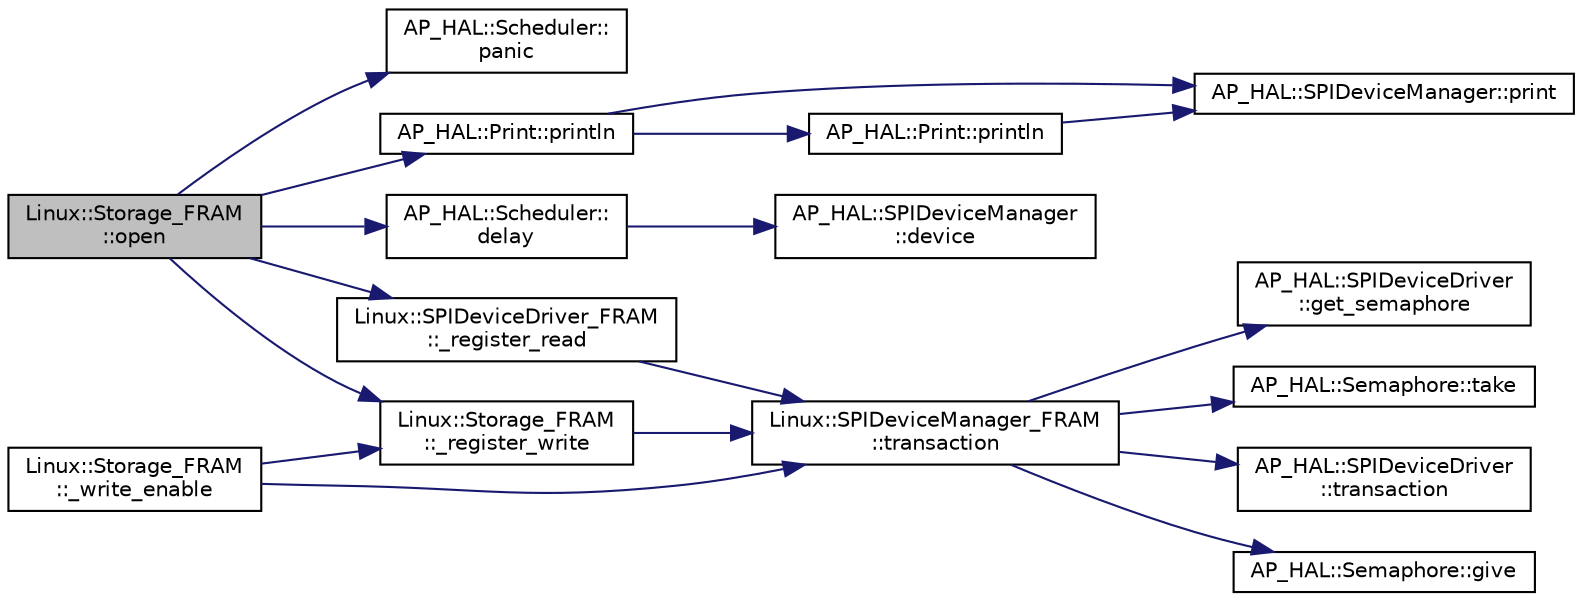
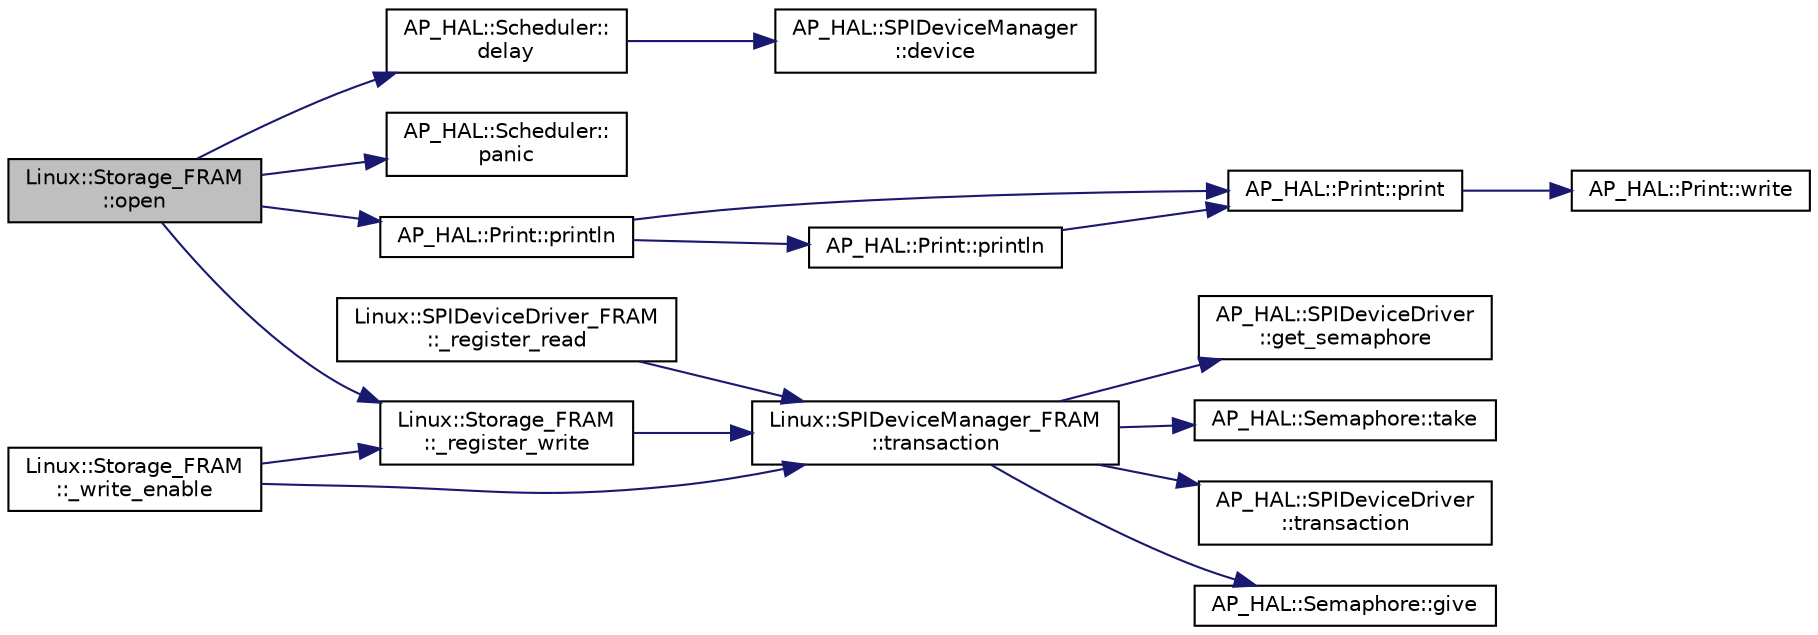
(1384, 94) -> (1345, 191)
none -> (1691, 191)
(311, 275) -> none
